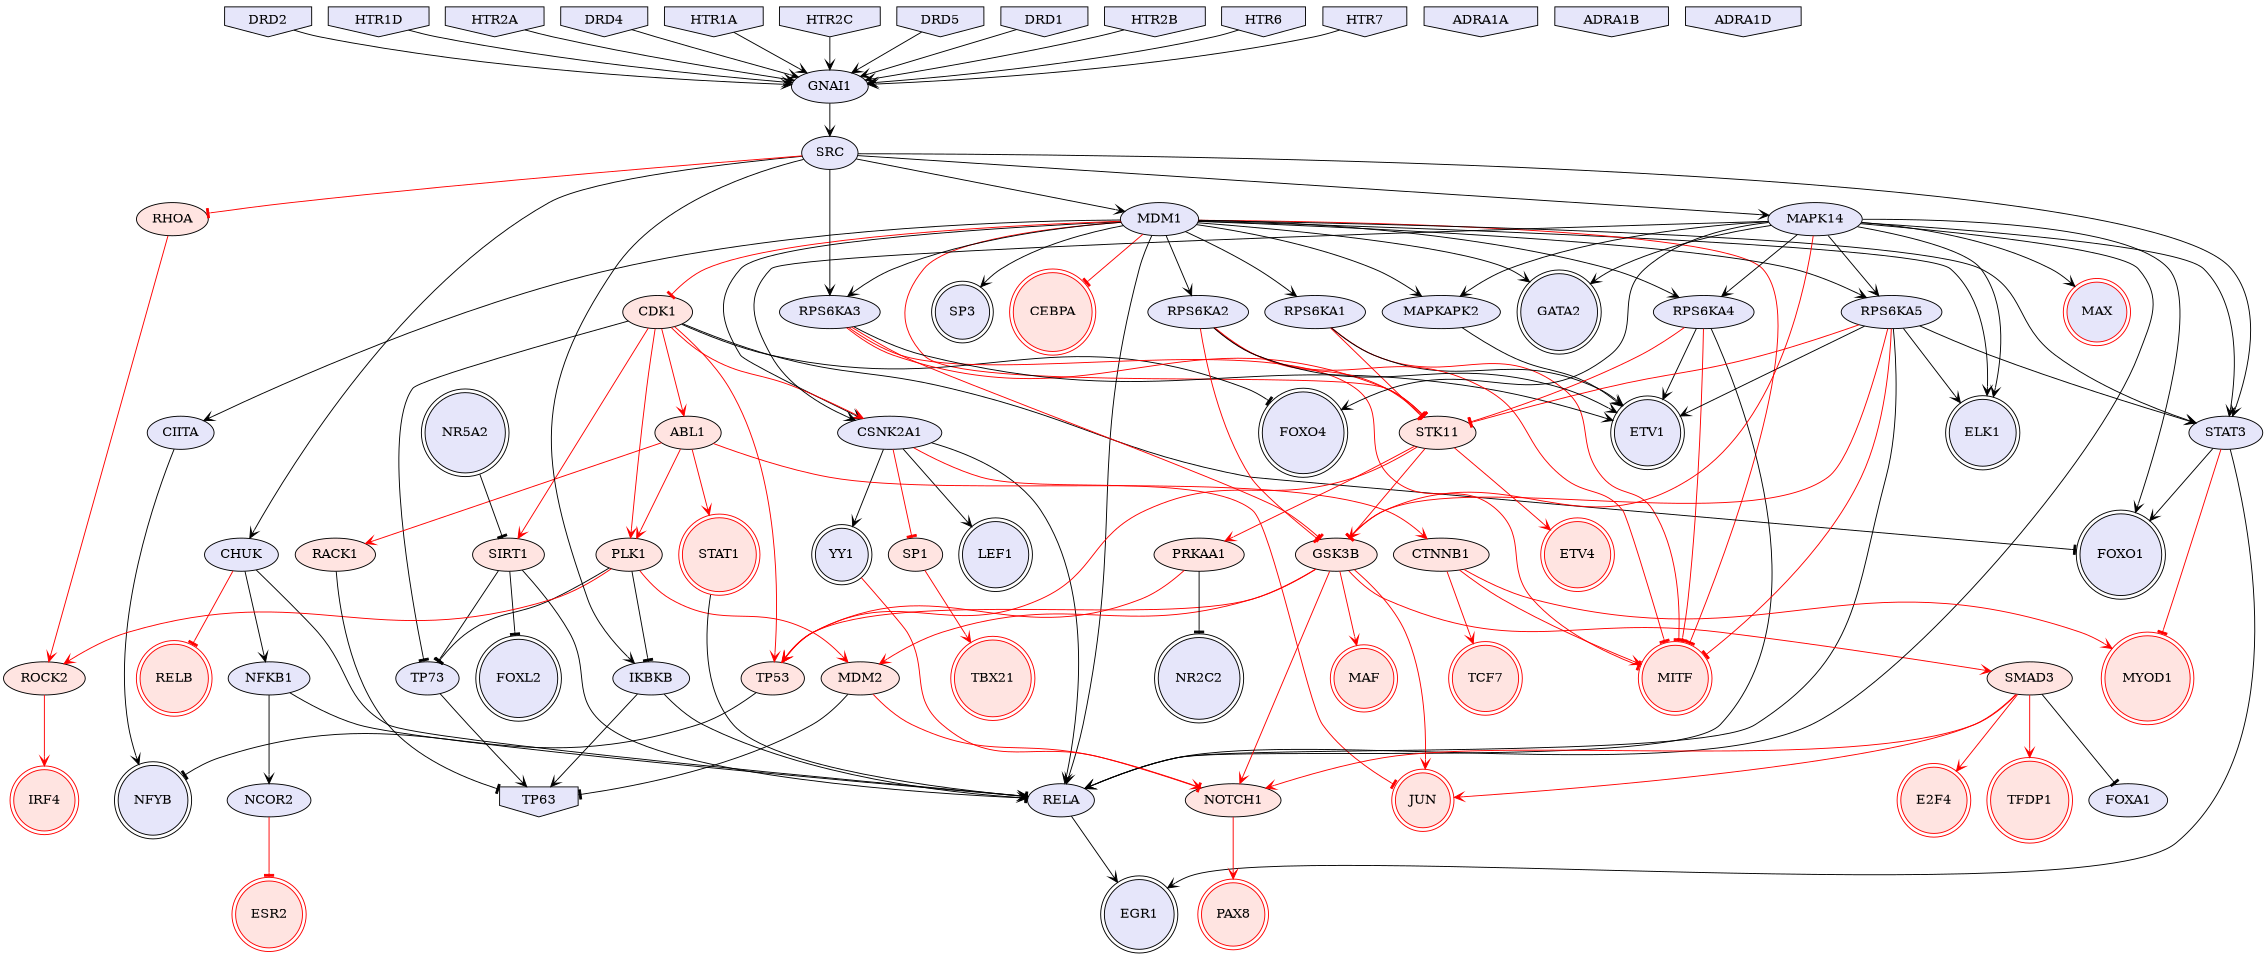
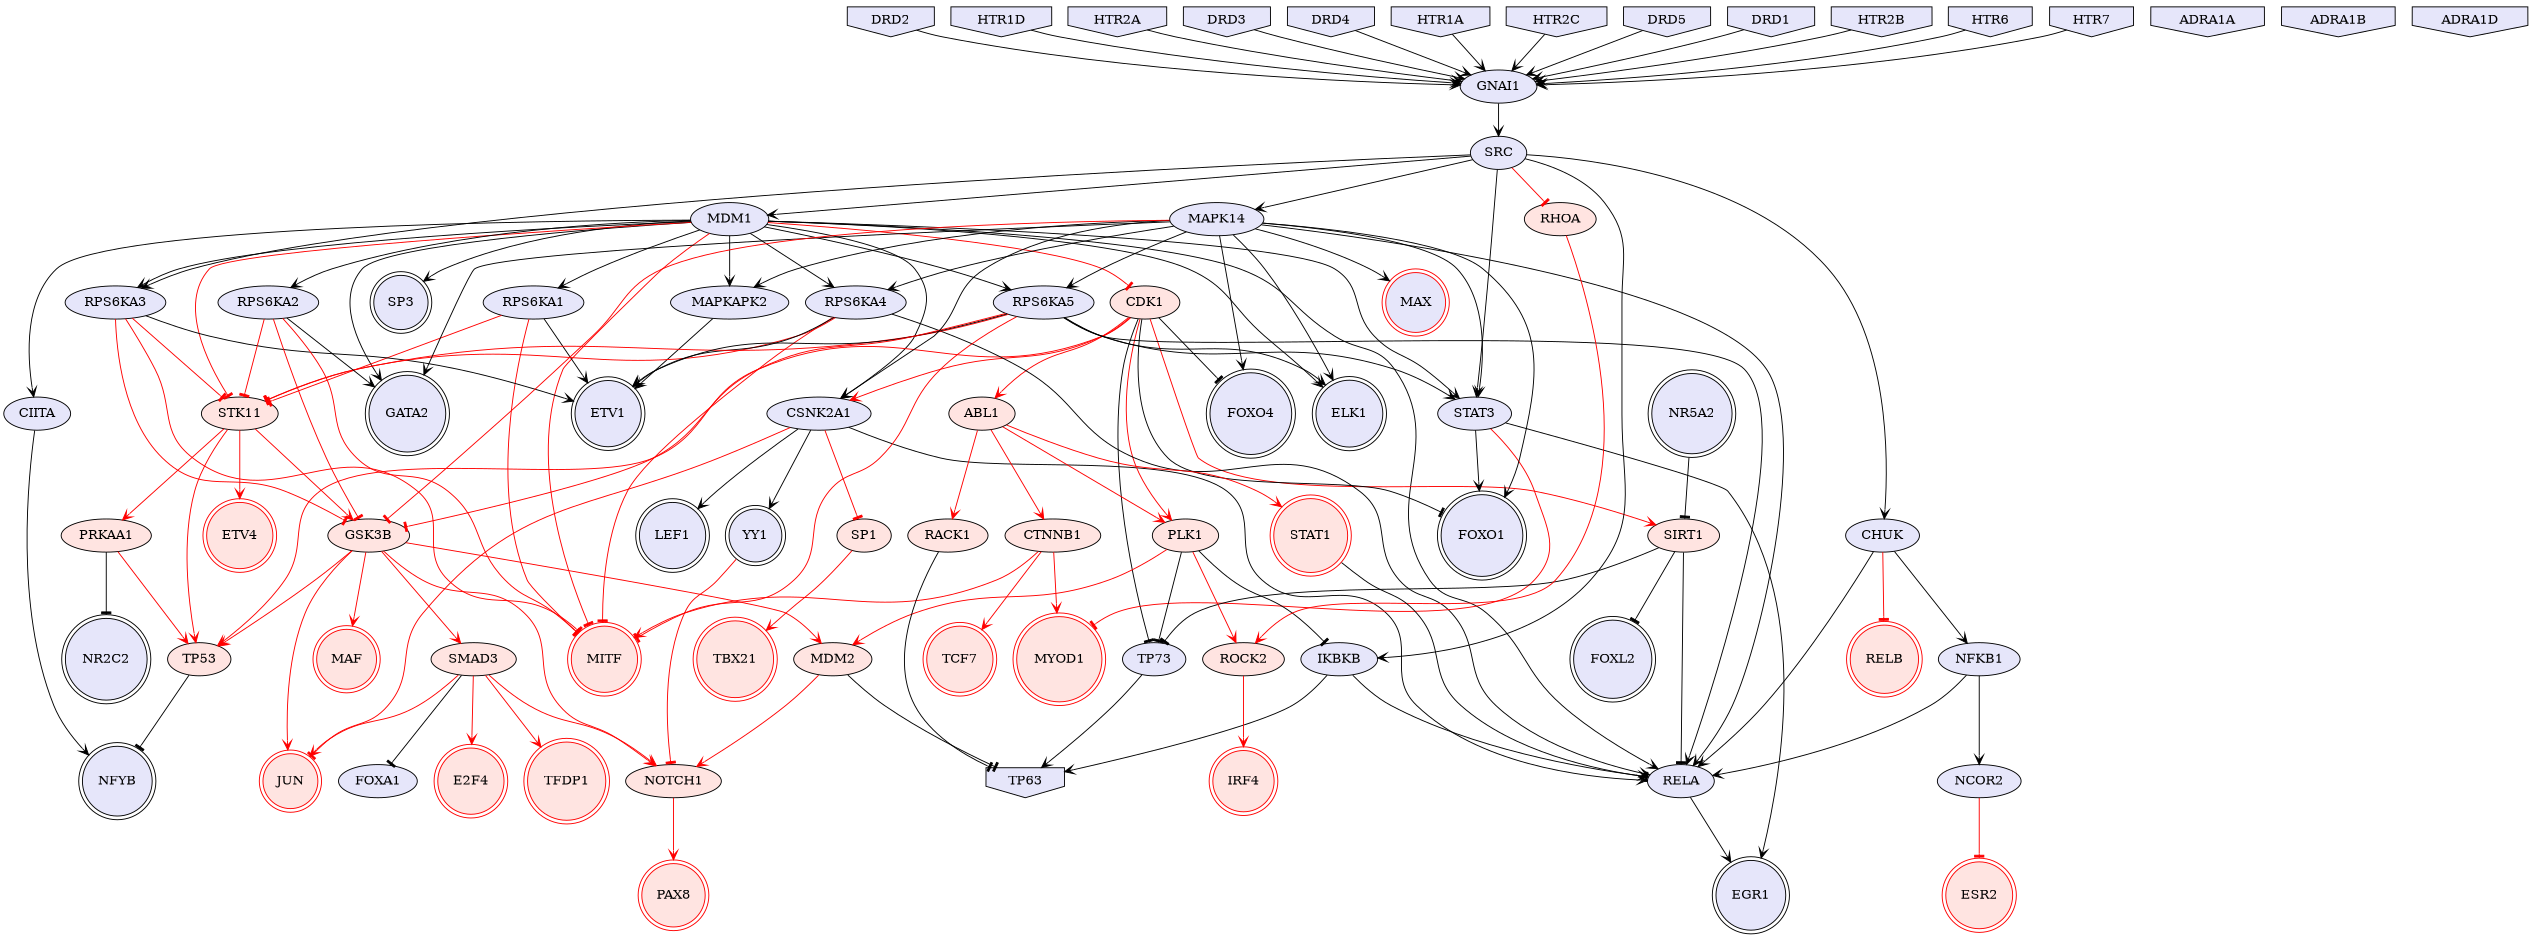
none -> (1227, 20)
(1053, 312) -> none
(1501, 376) -> (323, 346)
